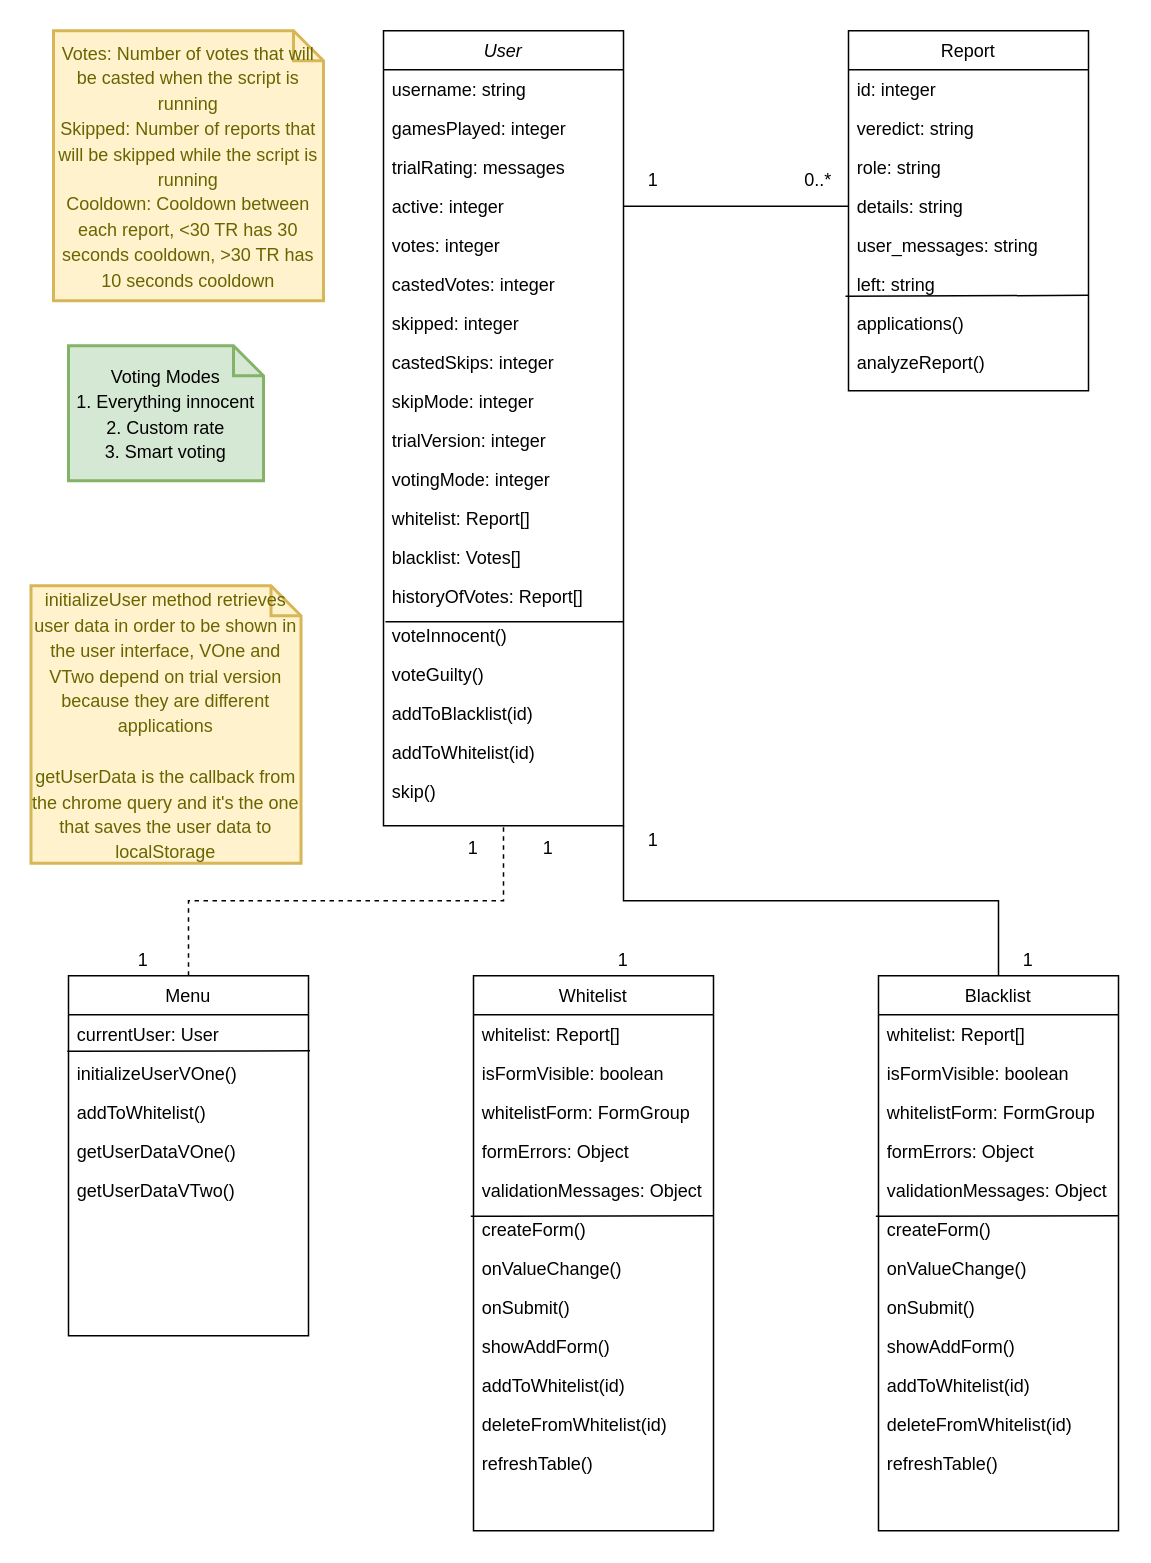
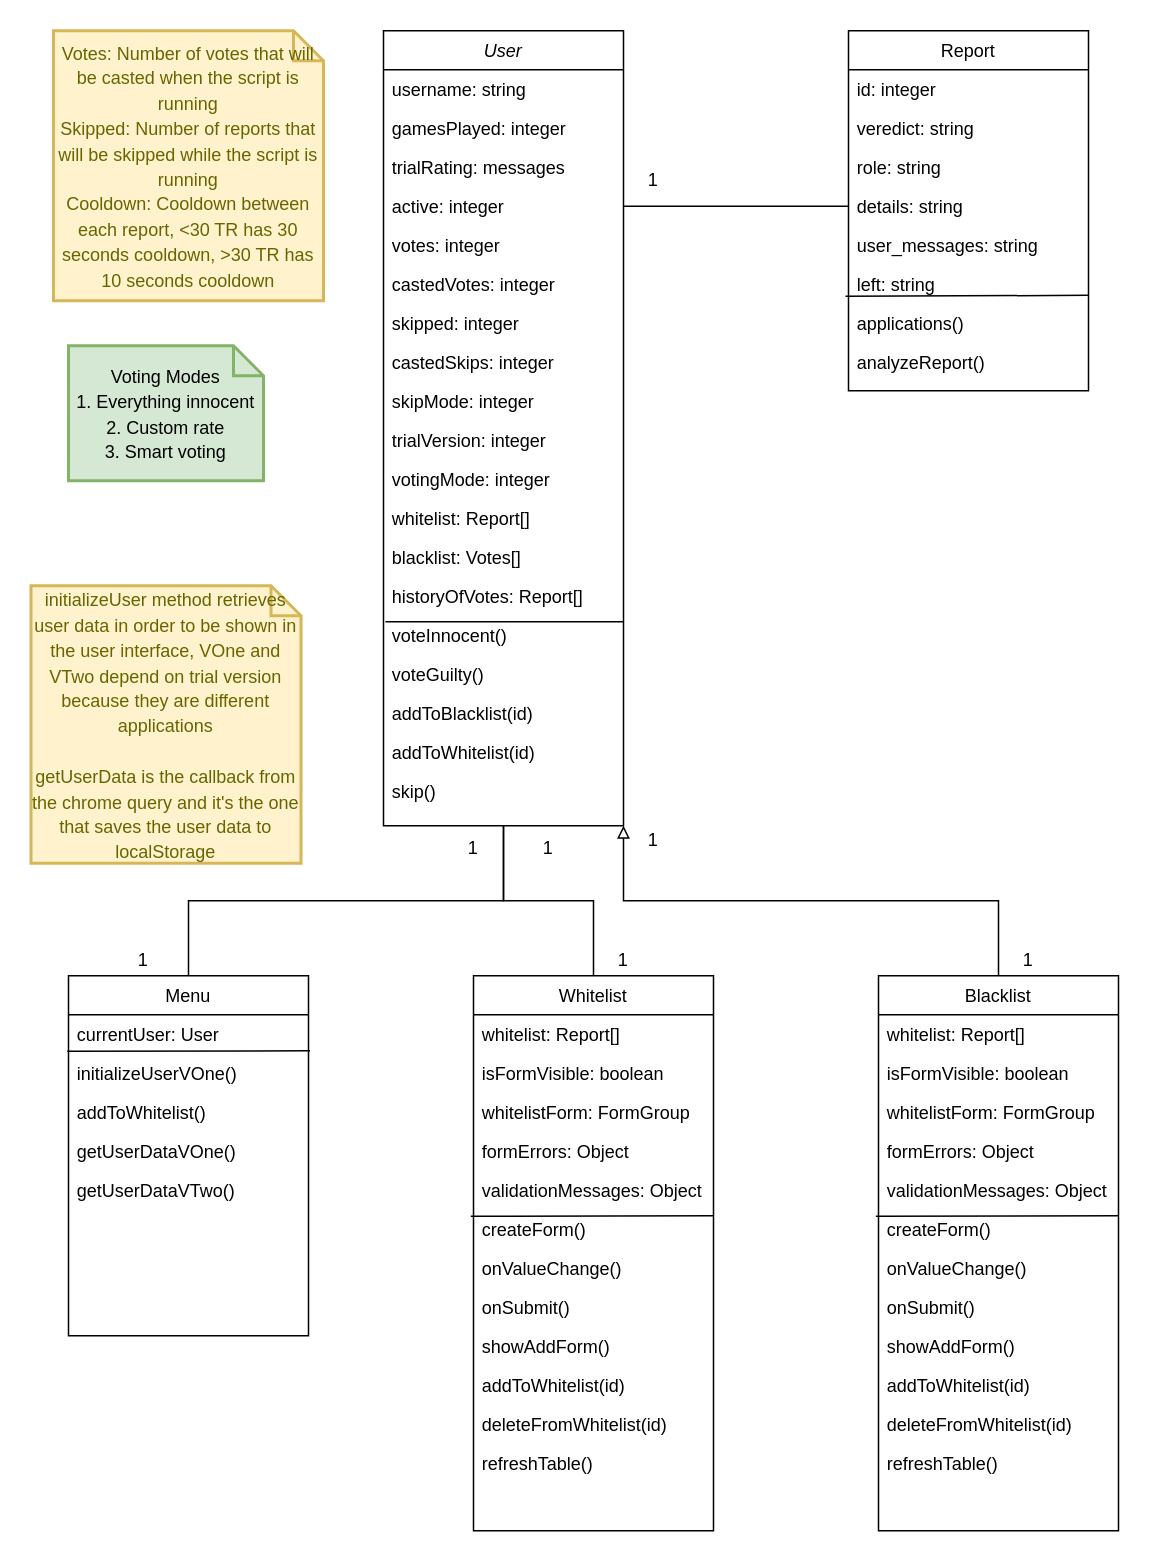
(818, 181) -> none
(623, 834) -> (623, 839)
(309, 901) -> (309, 901)
none -> (586, 901)
